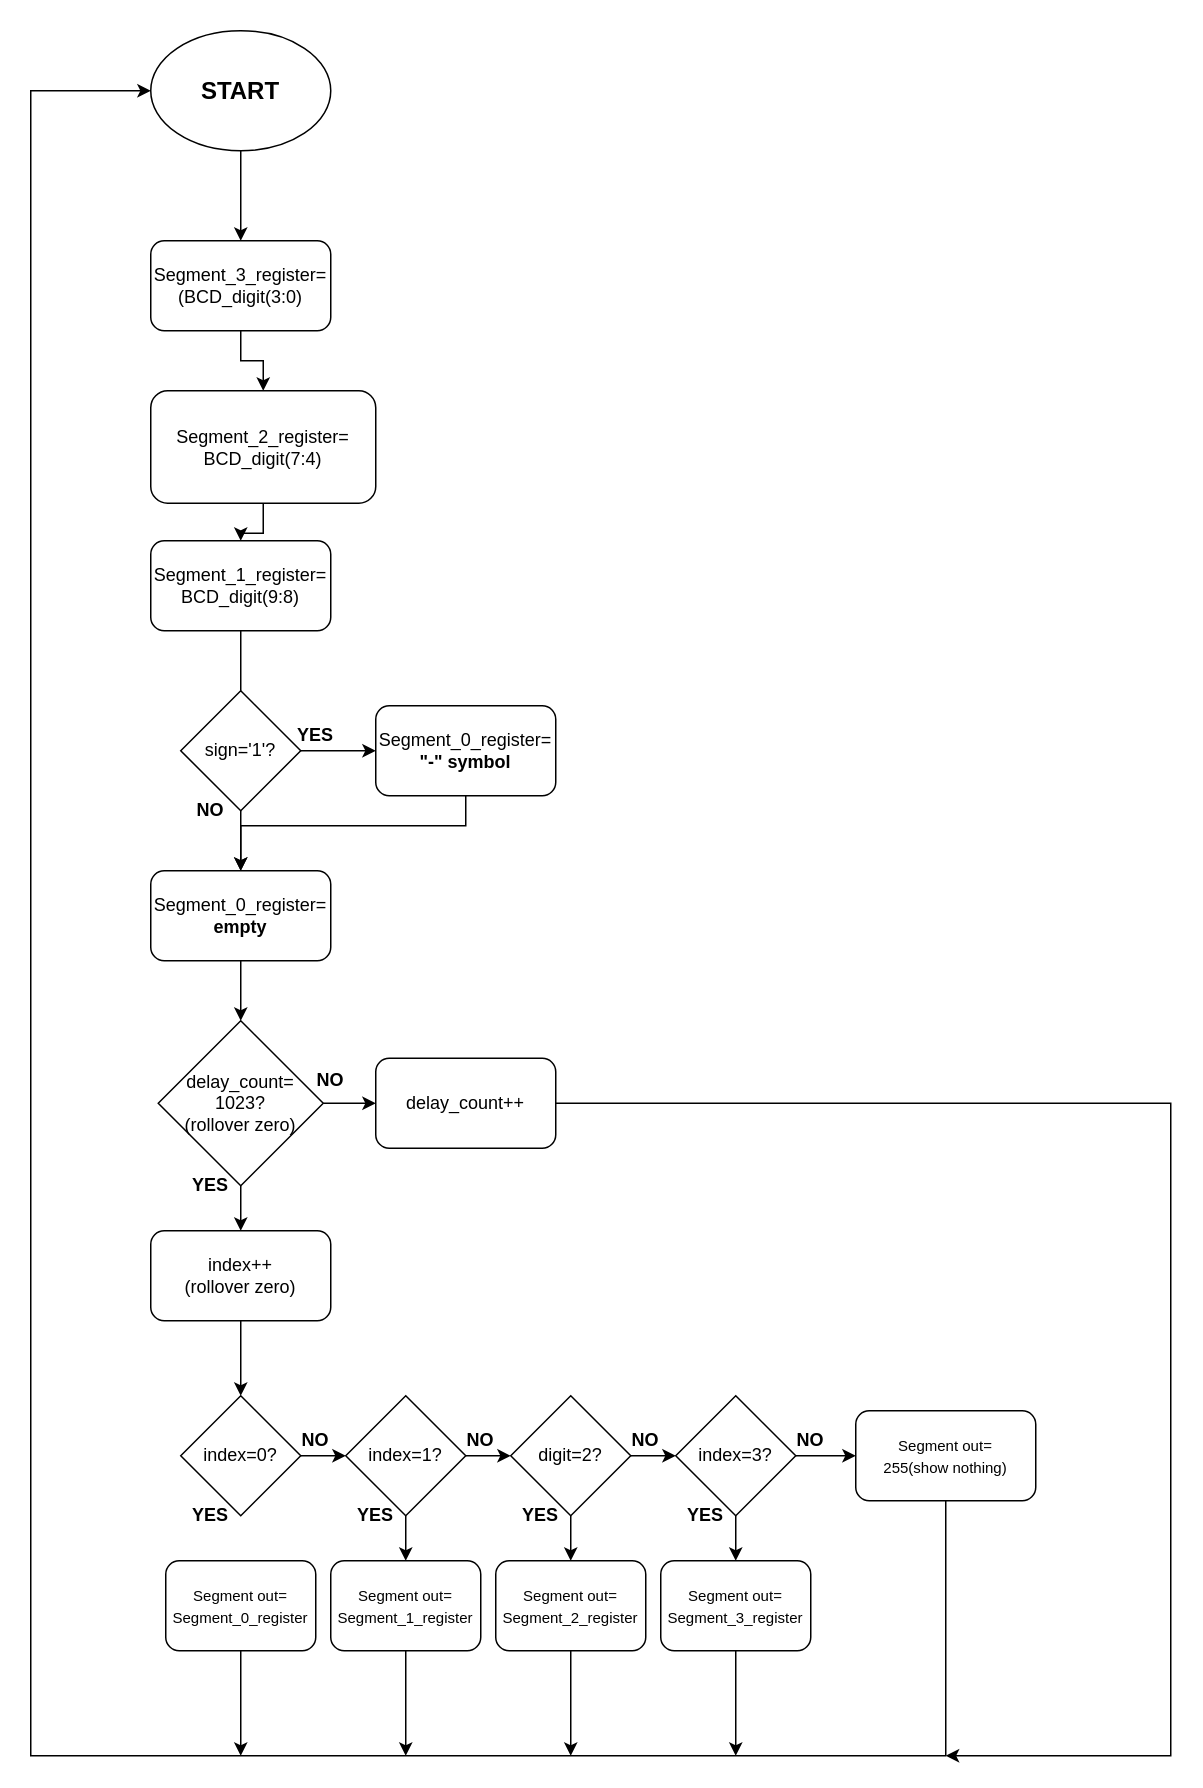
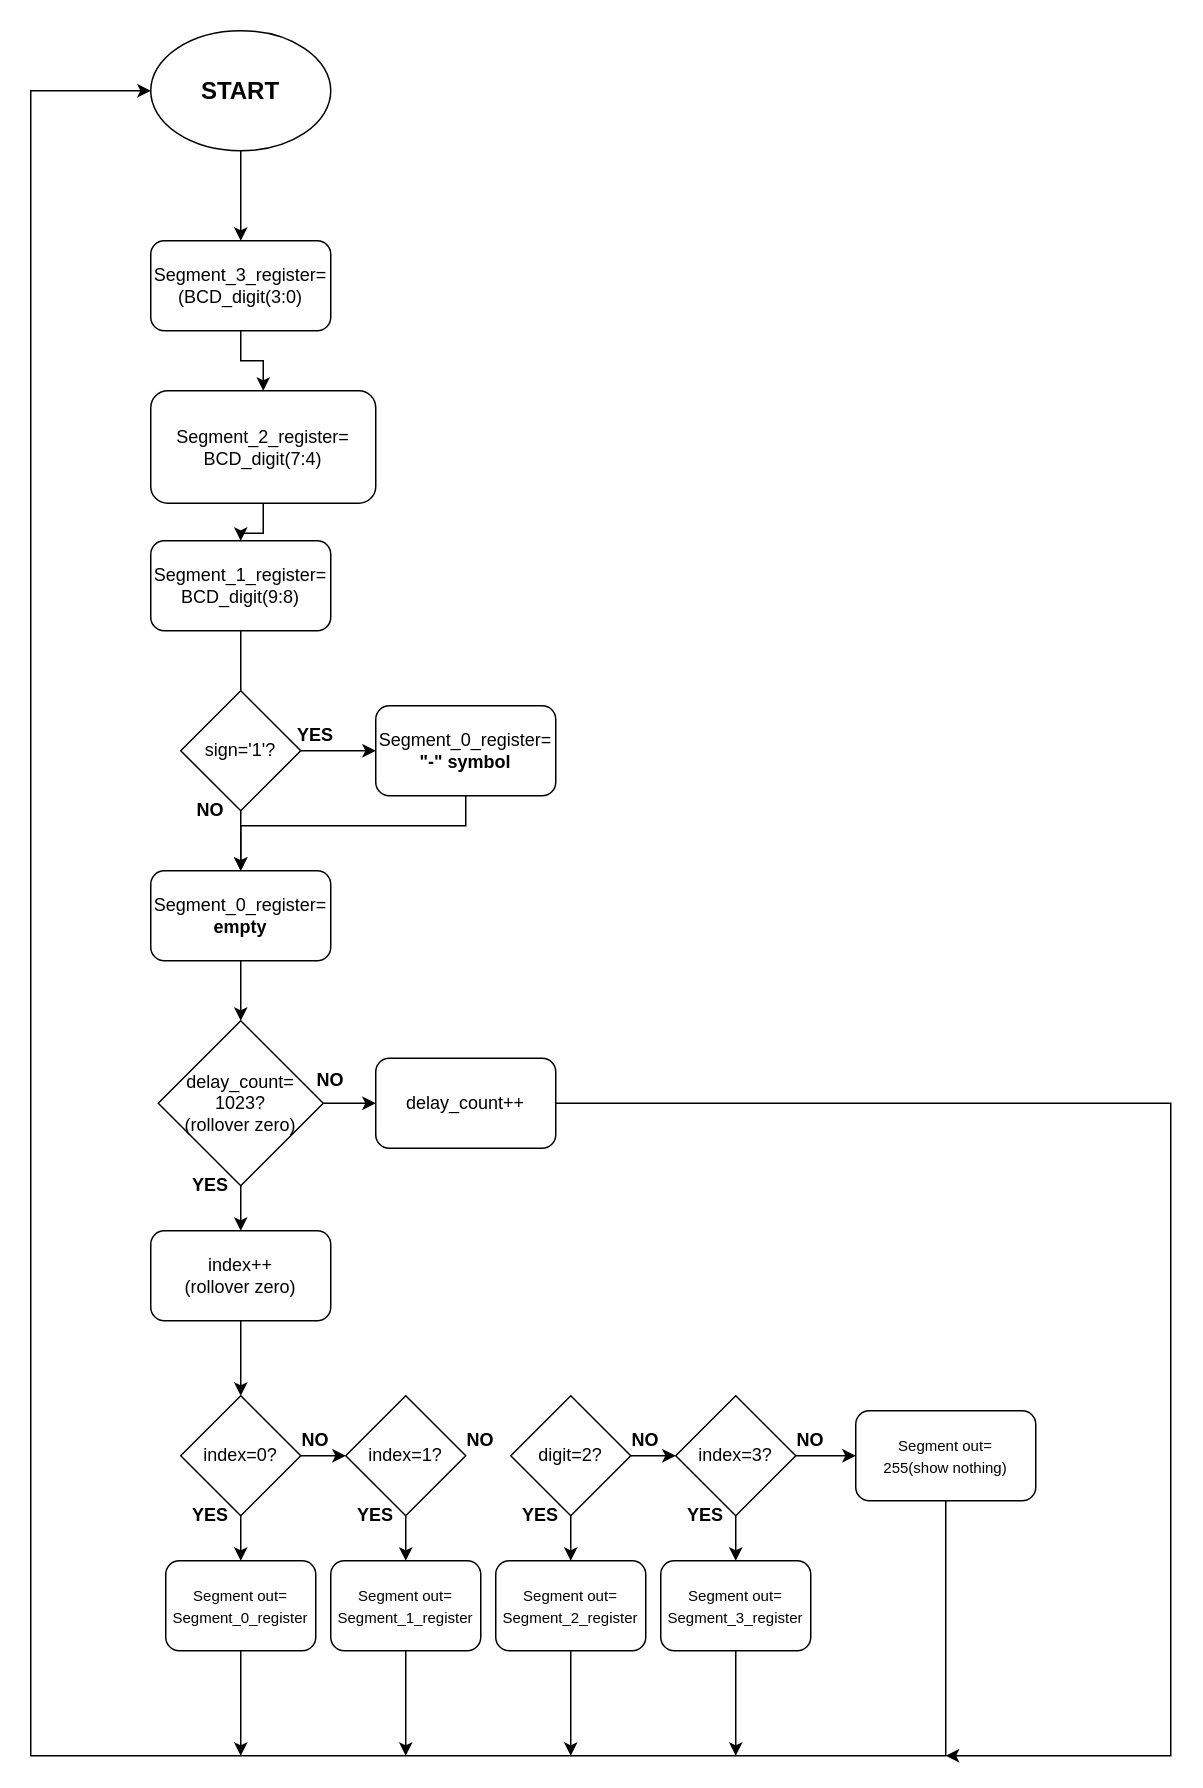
(494, 1456) -> none
none -> (241, 1544)
